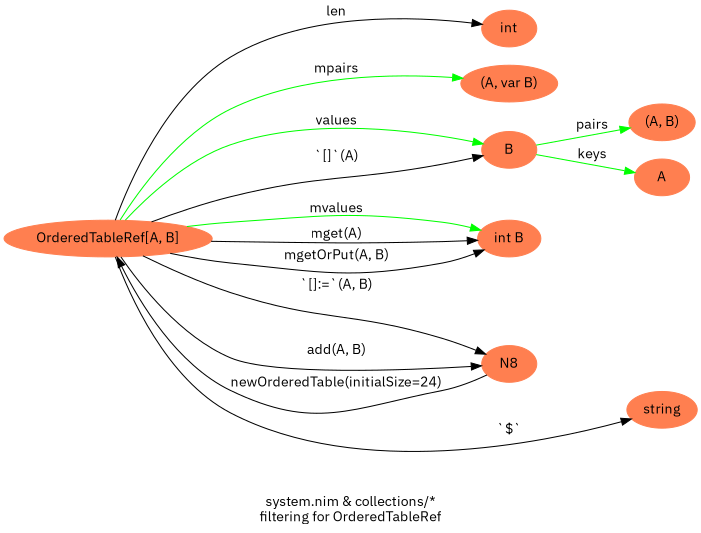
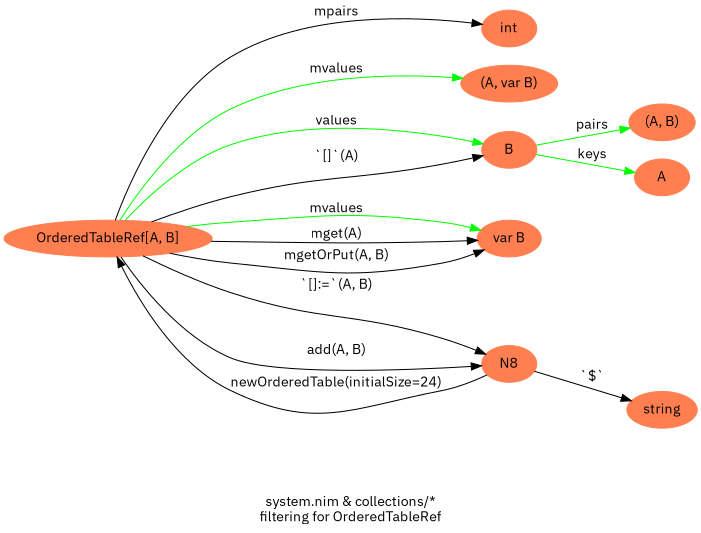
(336, 12) -> (336, 12)
(336, 69) -> (336, 69)
(509, 239) -> (509, 239)
(326, 444) -> (578, 385)
